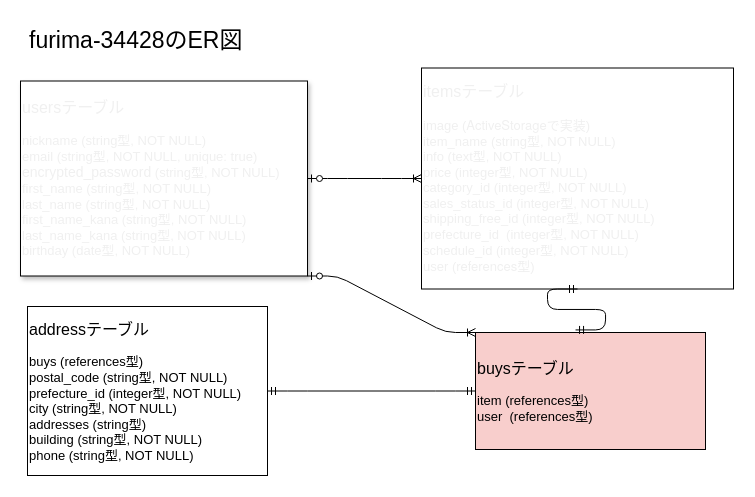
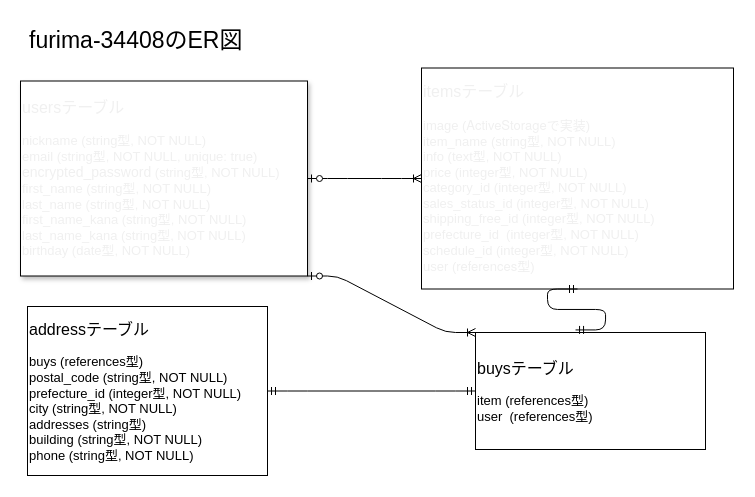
(140, 41) -> (140, 41)
(591, 391) -> (591, 391)
